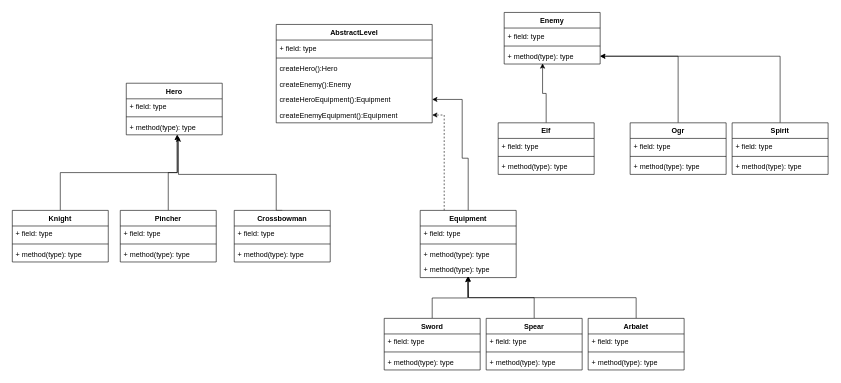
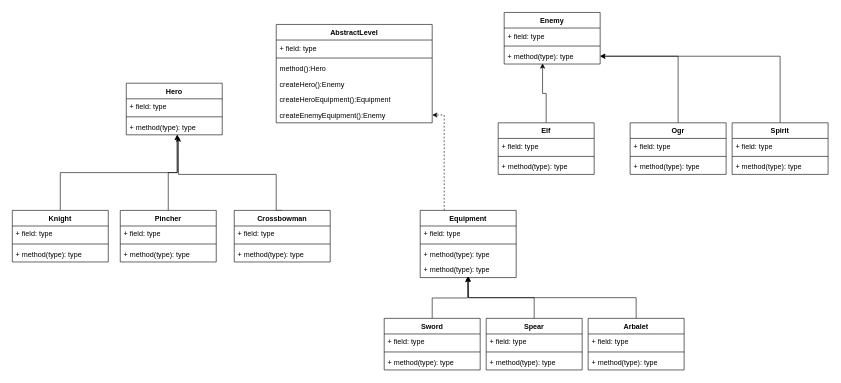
(313, 68) -> (305, 68)
(317, 84) -> (315, 84)
(450, 99) -> none
(341, 115) -> (334, 115)
